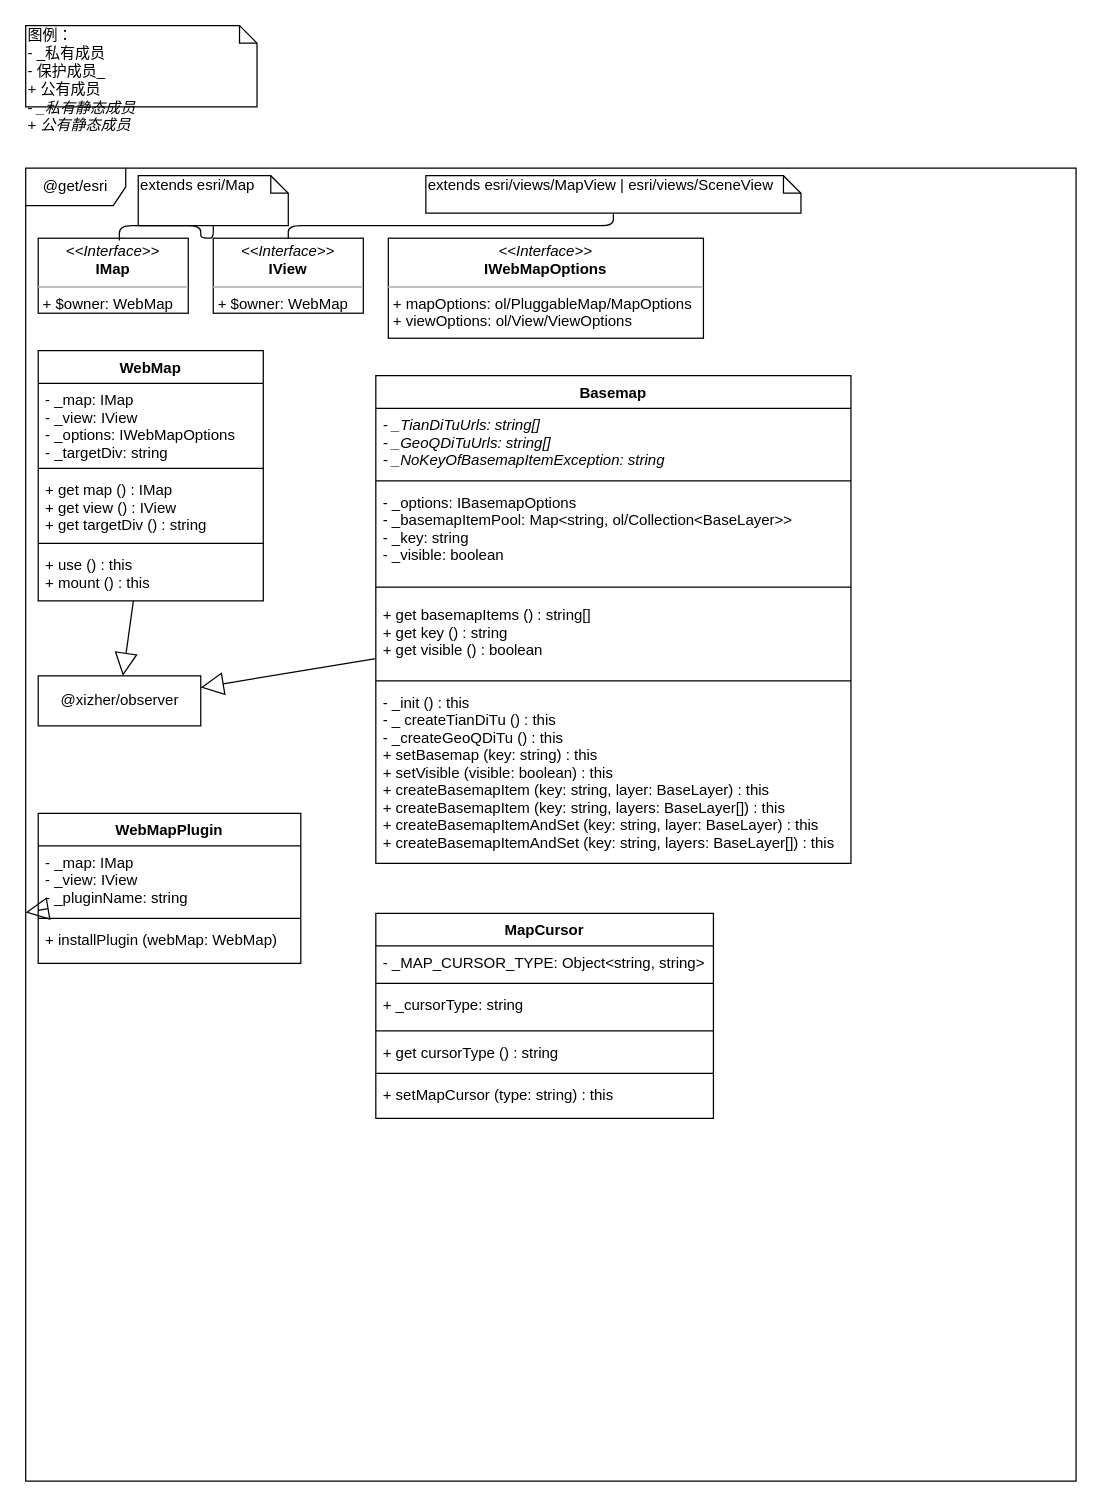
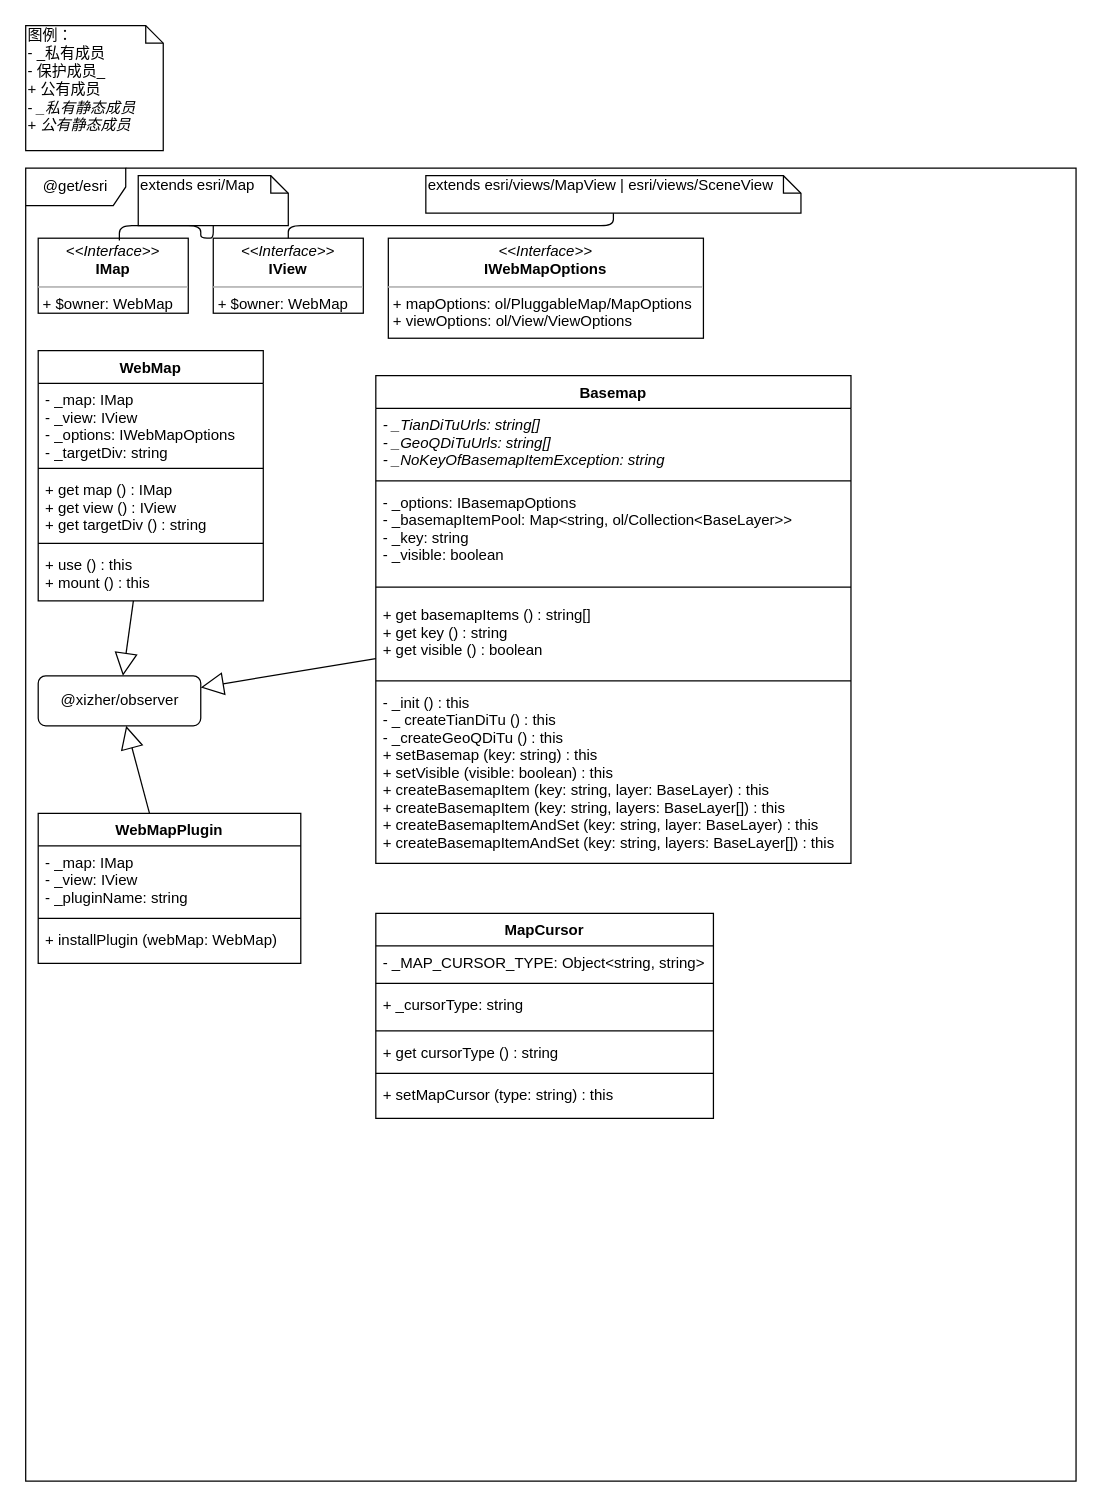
(141, 66) -> (94, 88)
(119, 701) -> (119, 701)
(45, 909) -> (141, 781)
